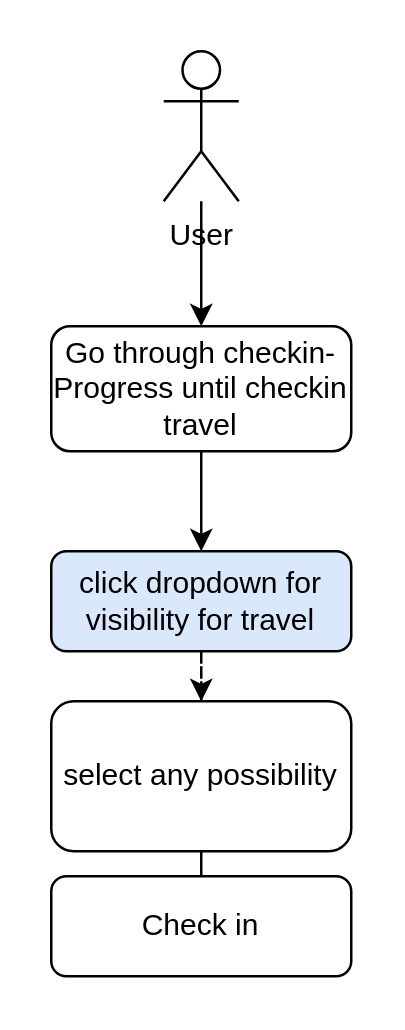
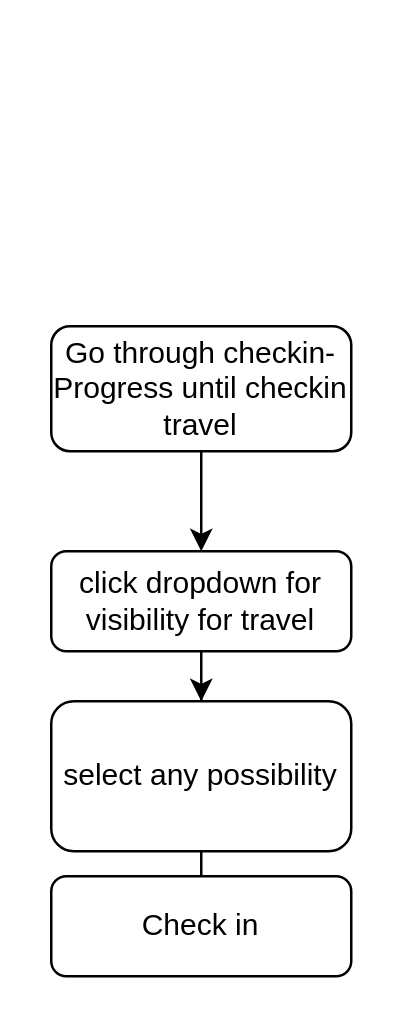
(201, 126) -> none
(201, 255) -> none
(201, 601) -> (201, 601)
(201, 664) -> (201, 664)
